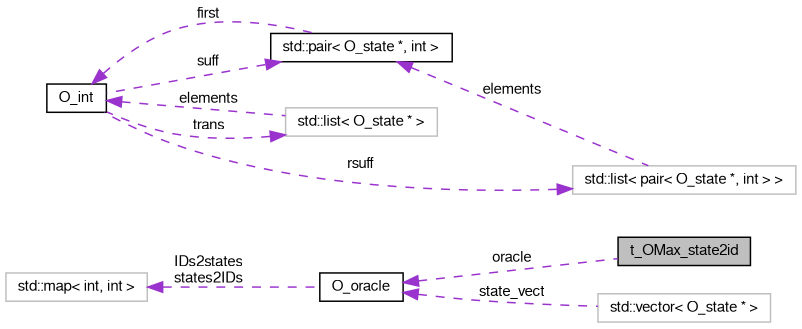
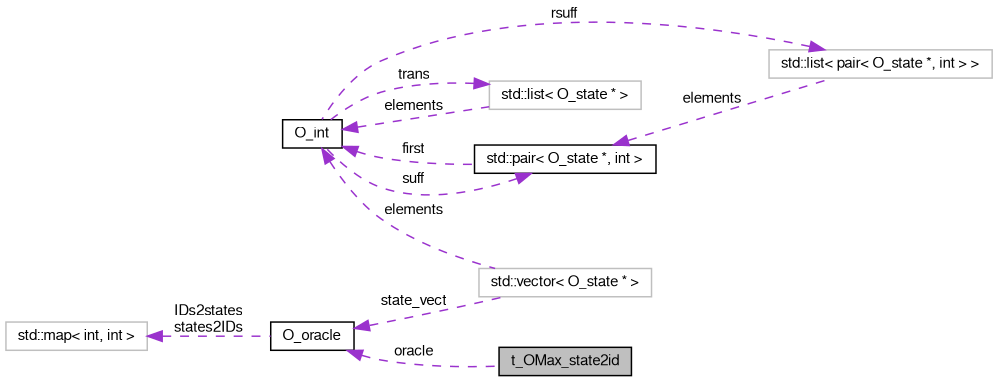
none -> (401, 231)
